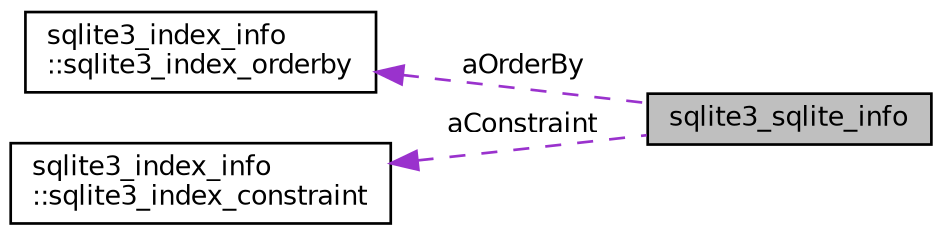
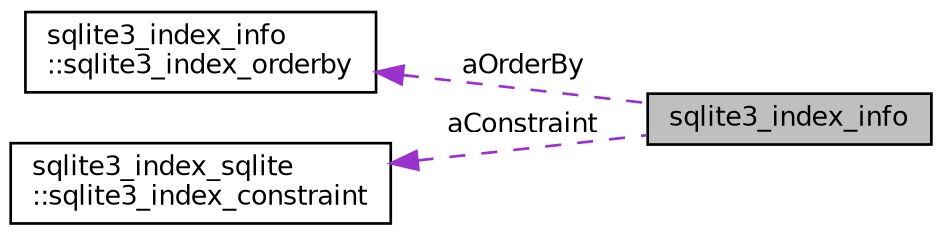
(790, 119) -> (790, 119)
(201, 183) -> (201, 183)
